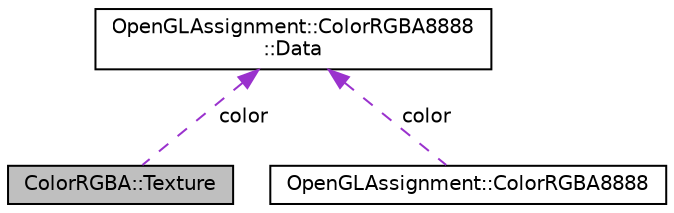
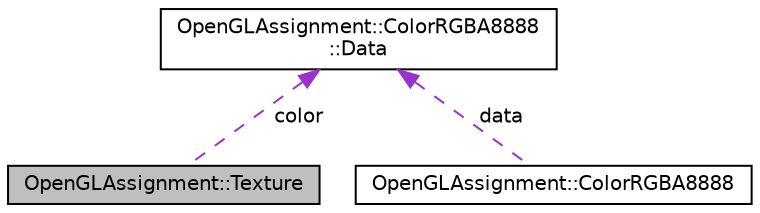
(424, 118) -> (498, 118)
(121, 185) -> (164, 185)
